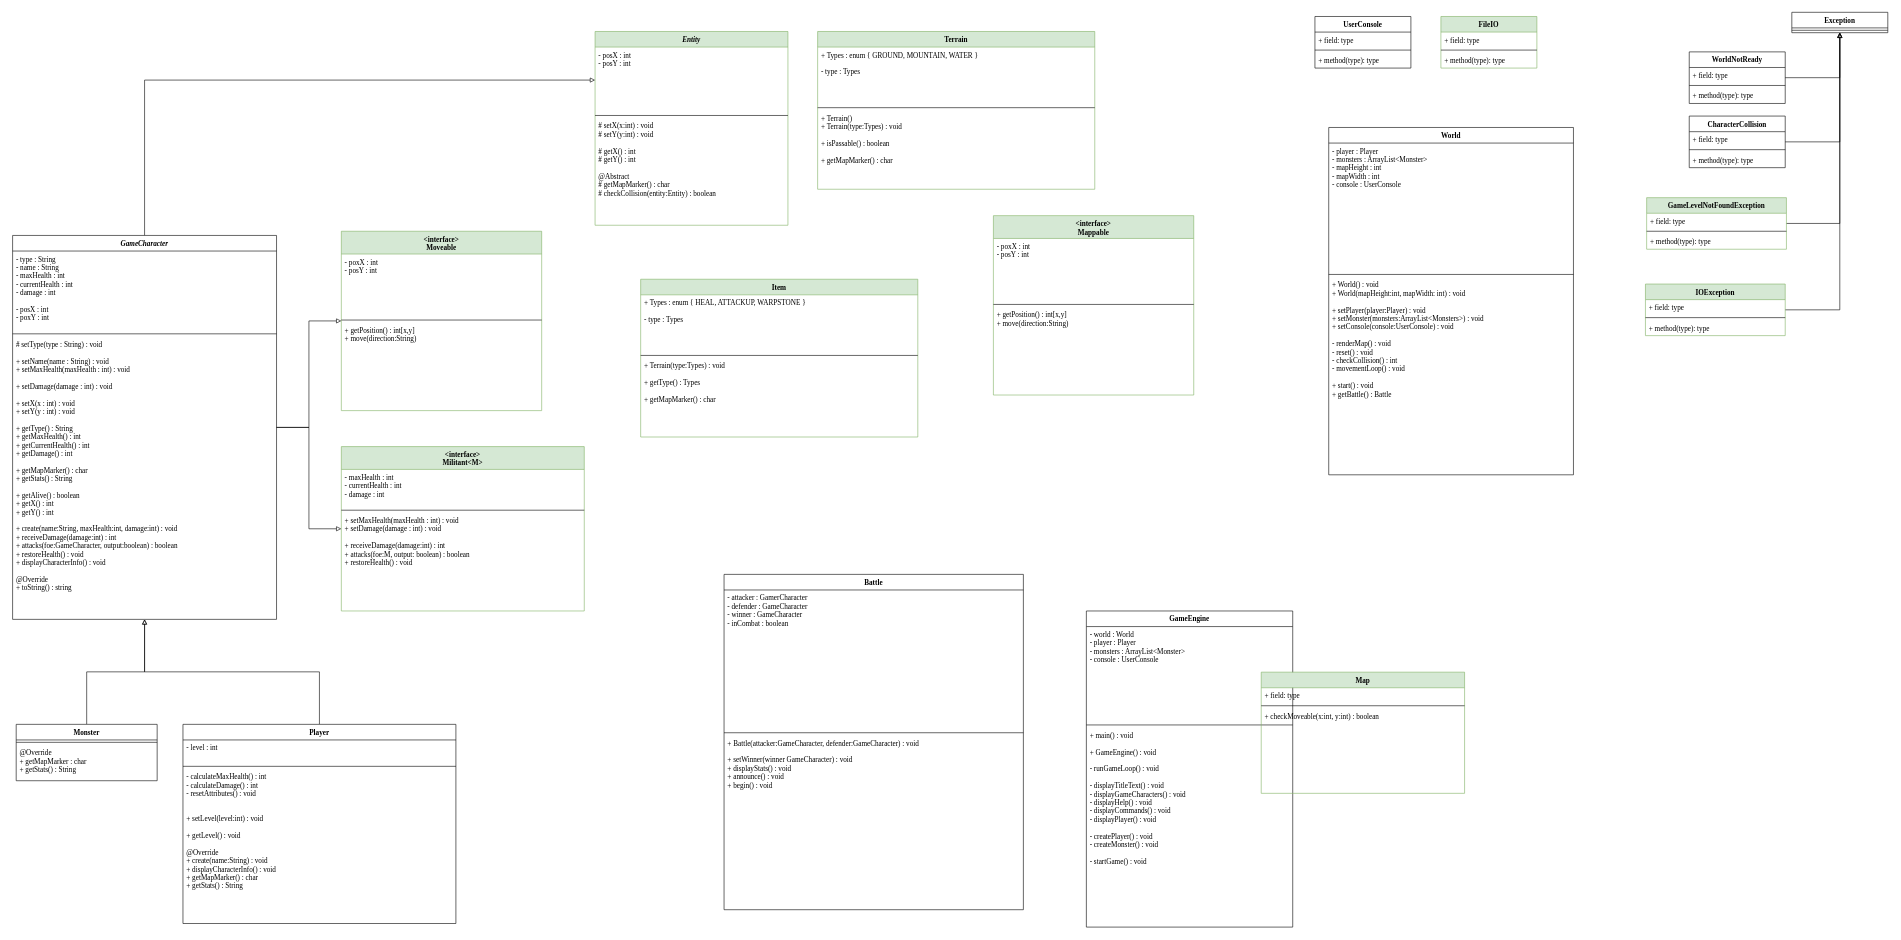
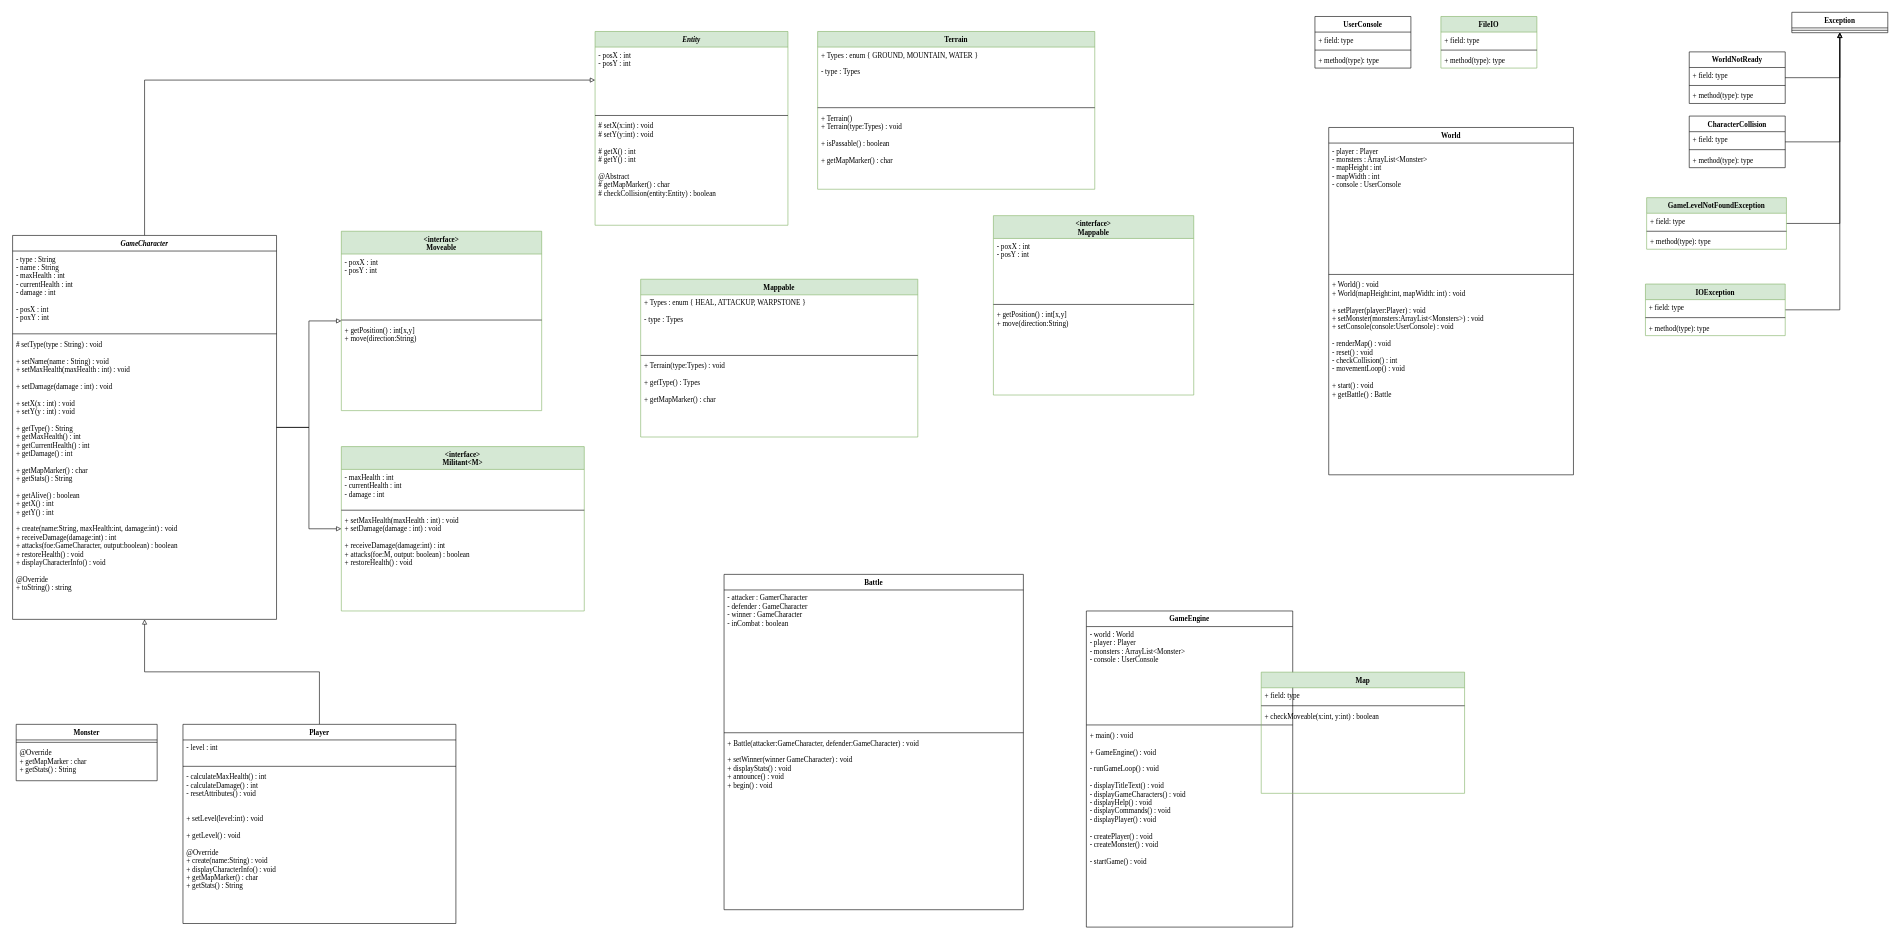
(779, 287) -> (779, 287)
(87, 672) -> none
